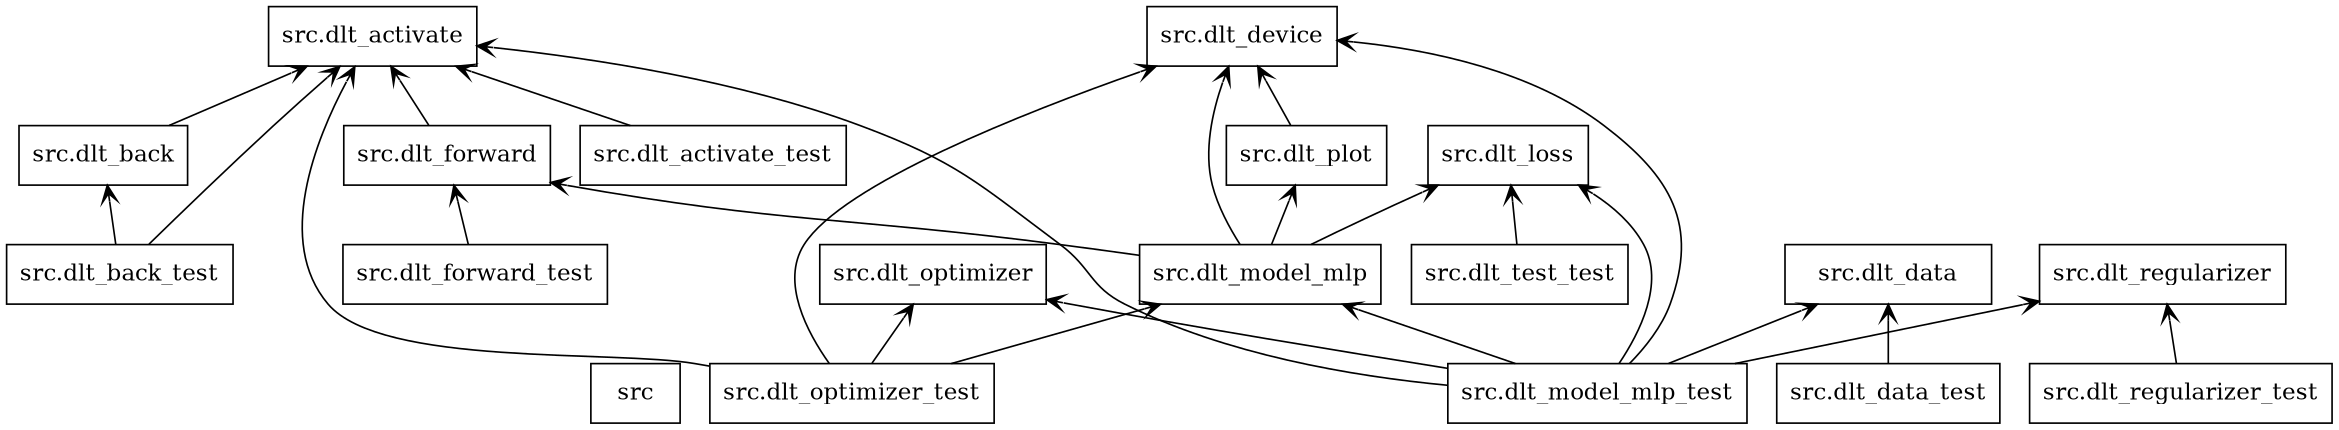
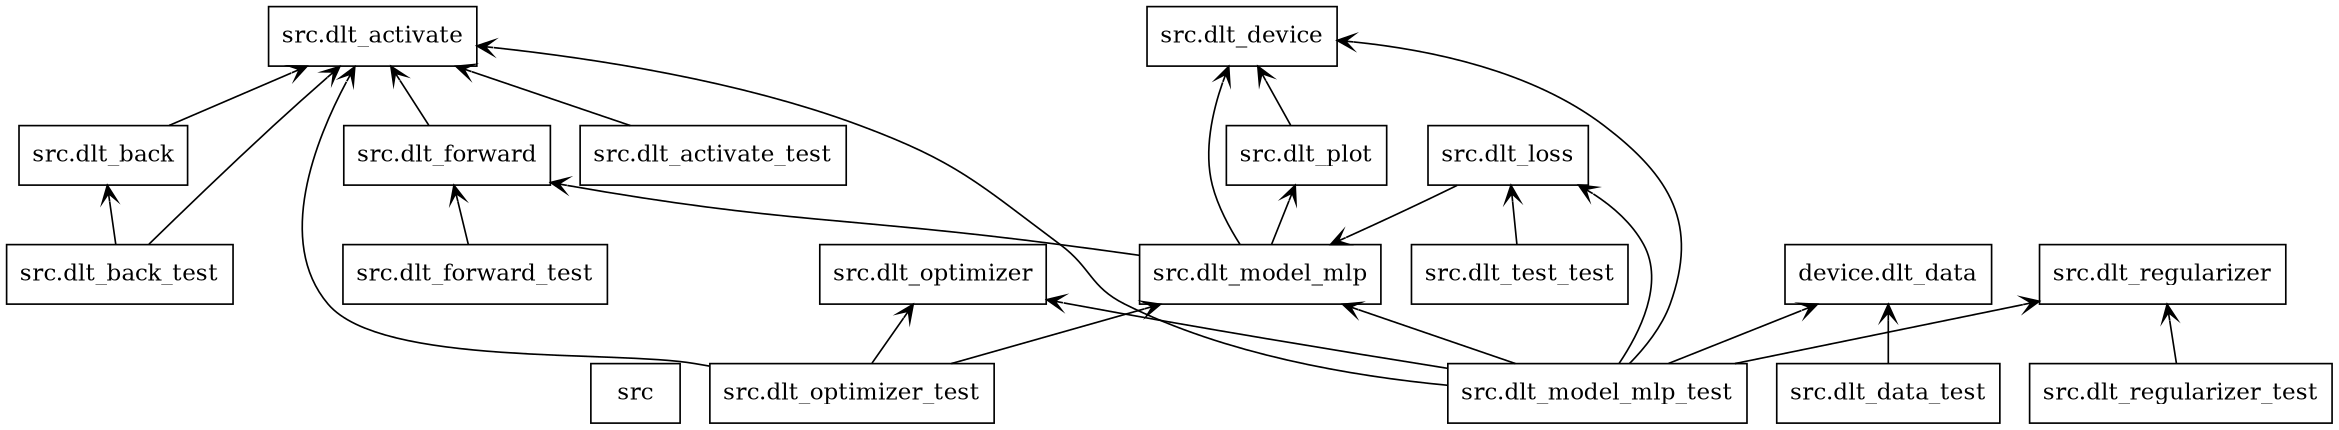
(905, 170) -> none
(1367, 218) -> (1402, 212)
(1888, 274) -> (1888, 274)
